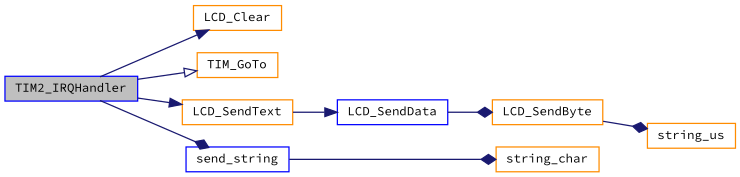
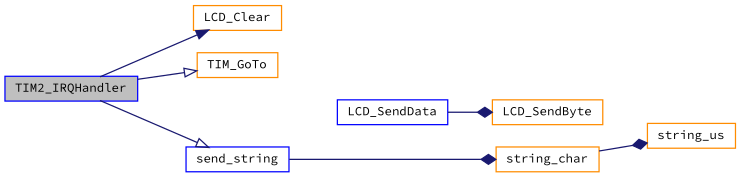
(238, 112) -> none
(149, 121) -> (149, 121)
(618, 124) -> (616, 148)
